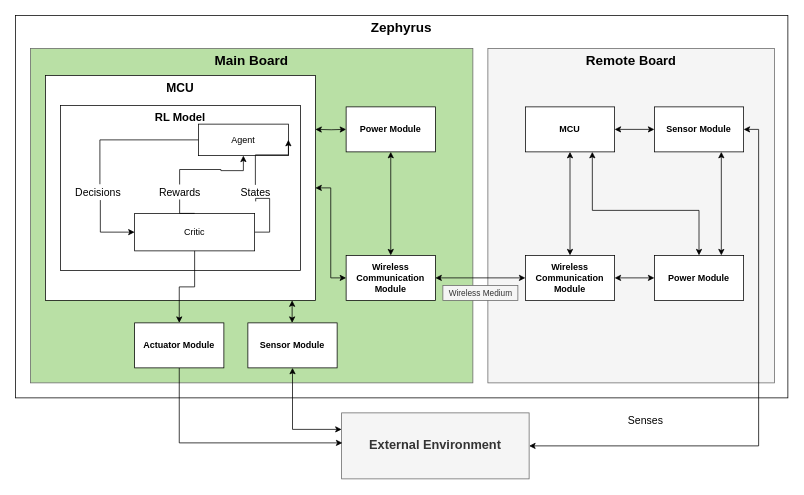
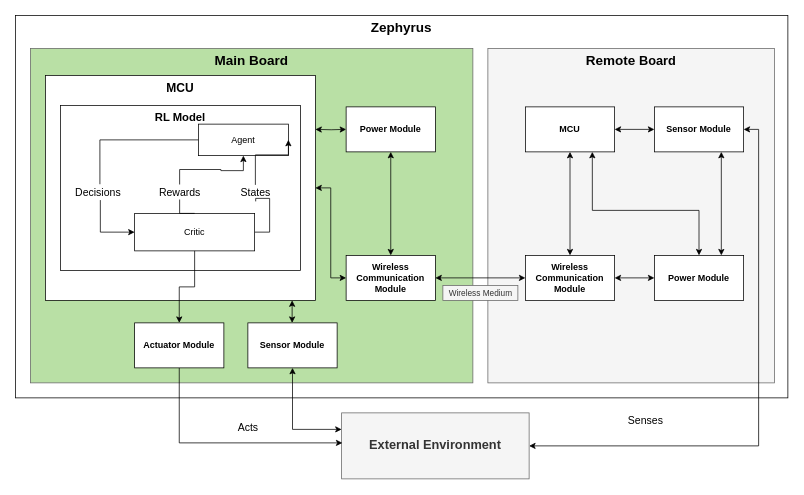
none -> (248, 428)
